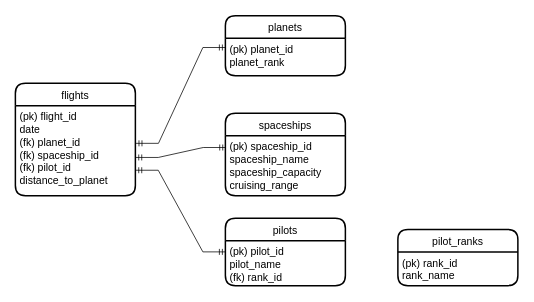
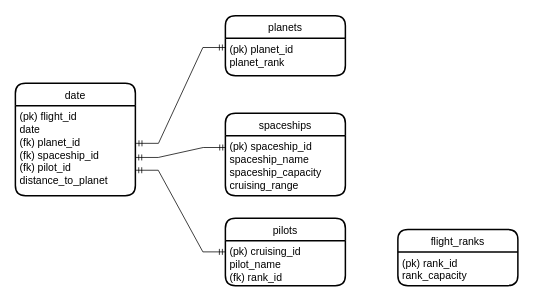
(75, 95) -> (75, 95)
(458, 241) -> (458, 241)
(264, 252) -> (272, 252)
(435, 263) -> (435, 263)
